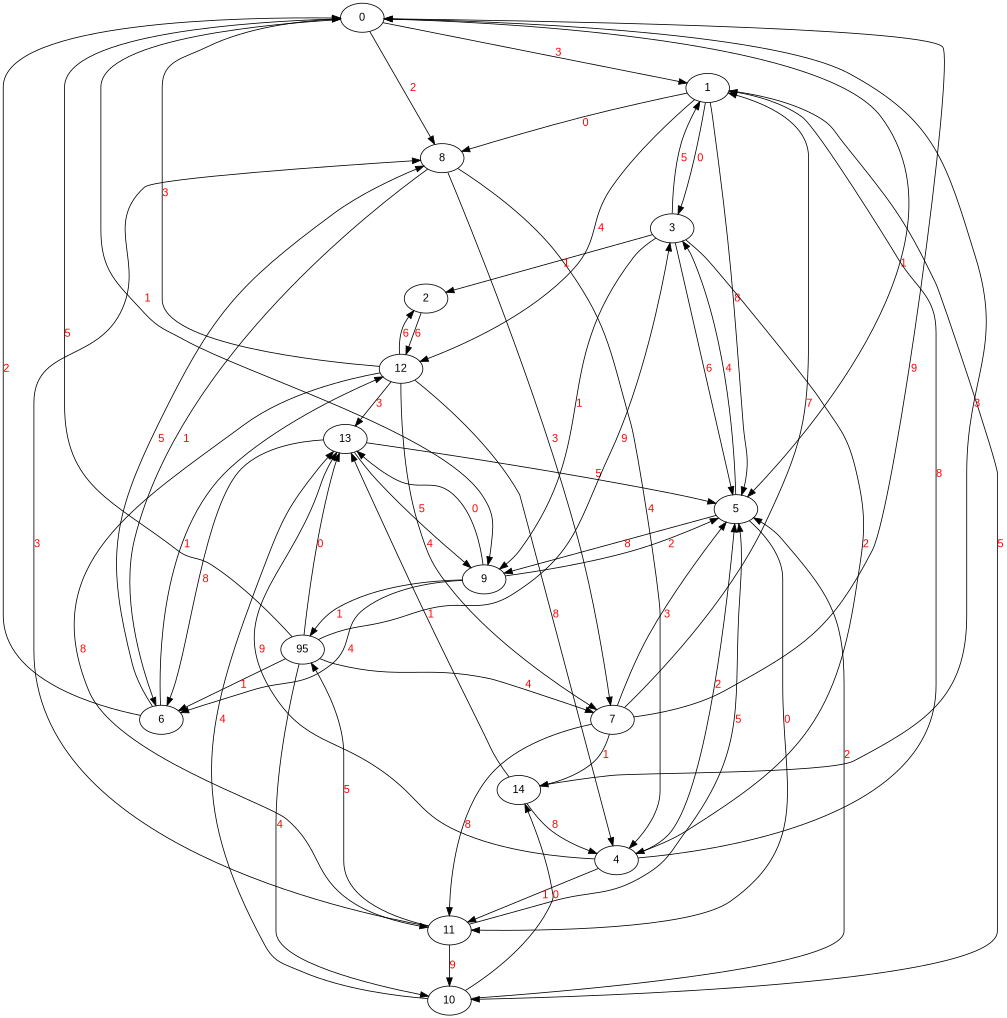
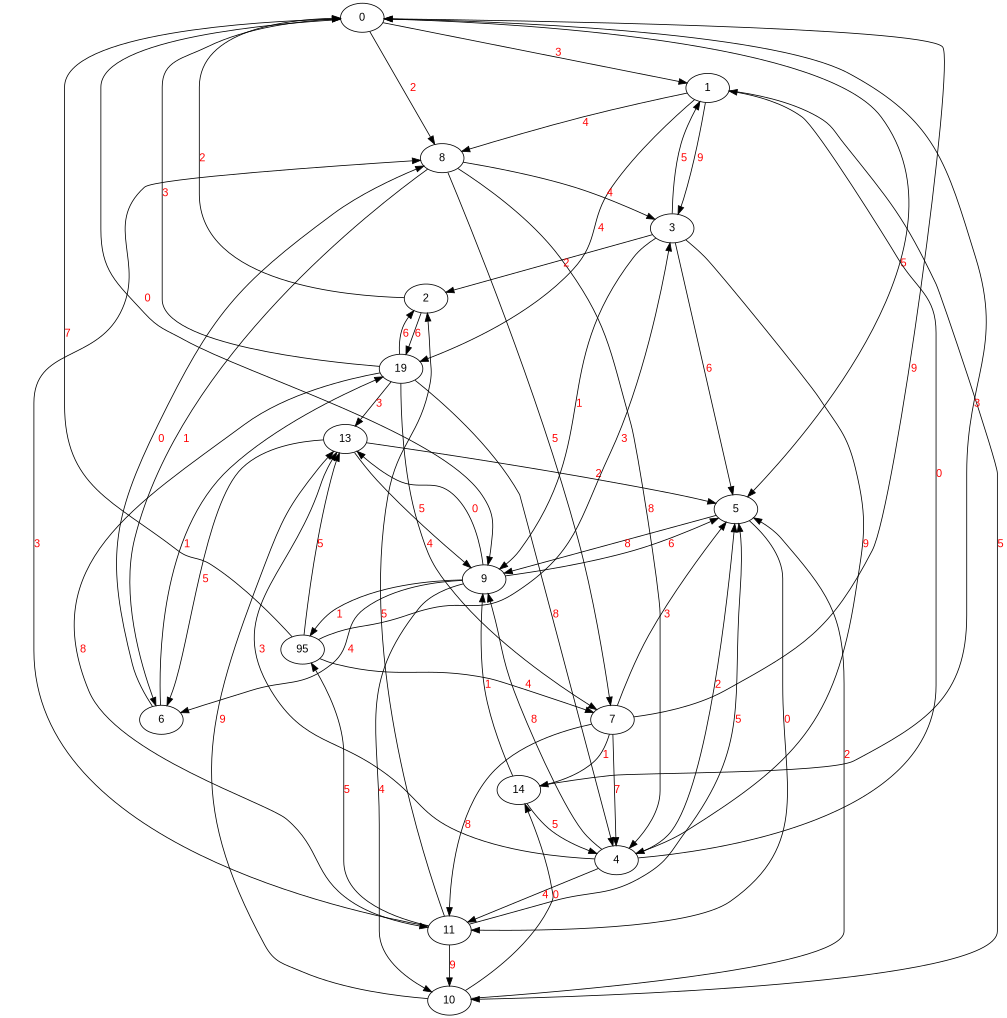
(586, 123) -> (586, 123)
(700, 158) -> (700, 158)
(566, 263) -> (566, 263)
(904, 263) -> (904, 263)
(3, 267) -> (199, 184)
(148, 299) -> (148, 299)
(734, 304) -> none
(68, 334) -> (68, 334)
(401, 369) -> (401, 369)
(723, 369) -> (557, 182)
(805, 409) -> (614, 786)
(161, 439) -> (161, 439)
(555, 439) -> (555, 439)
(625, 439) -> (625, 439)
(599, 474) -> (599, 474)
(939, 474) -> (939, 474)
(651, 509) -> (651, 509)
(320, 544) -> (320, 544)
(671, 544) -> (671, 544)
(866, 544) -> (866, 544)
(206, 579) -> (206, 579)
(428, 621) -> (485, 691)
none -> (383, 633)
(262, 650) -> (262, 650)
(236, 683) -> none
(223, 720) -> (223, 720)
none -> (531, 733)
(555, 825) -> (555, 825)
(276, 878) -> (378, 777)
(545, 895) -> (545, 895)
